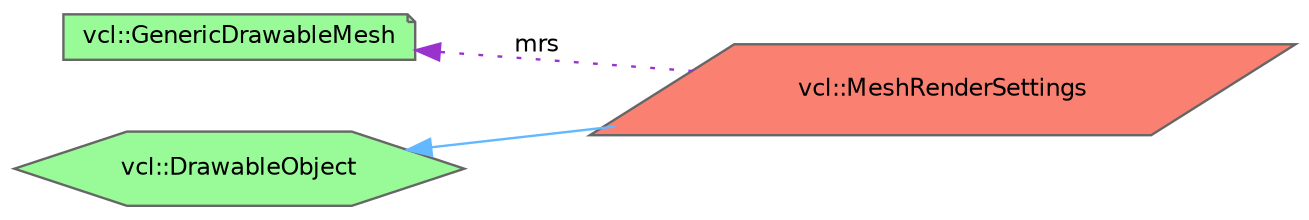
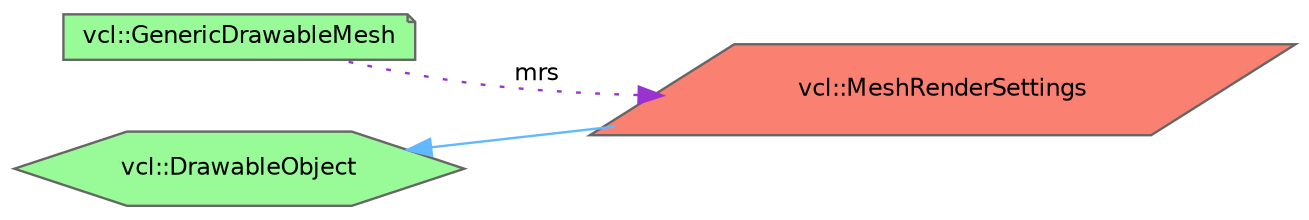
(570, 62) -> (488, 85)
